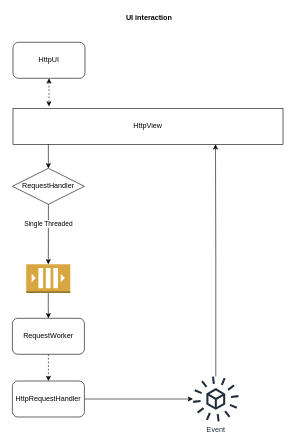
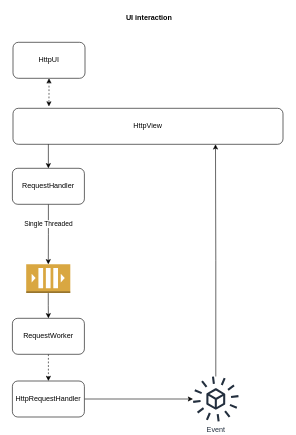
(148, 126) -> (148, 126)
(48, 186) -> (48, 186)
